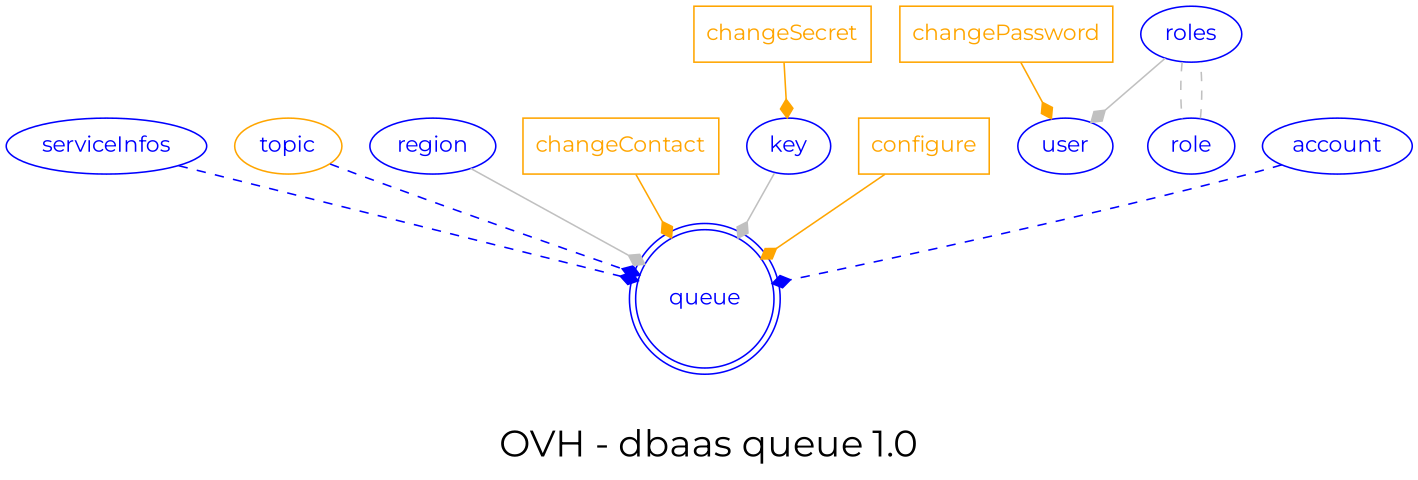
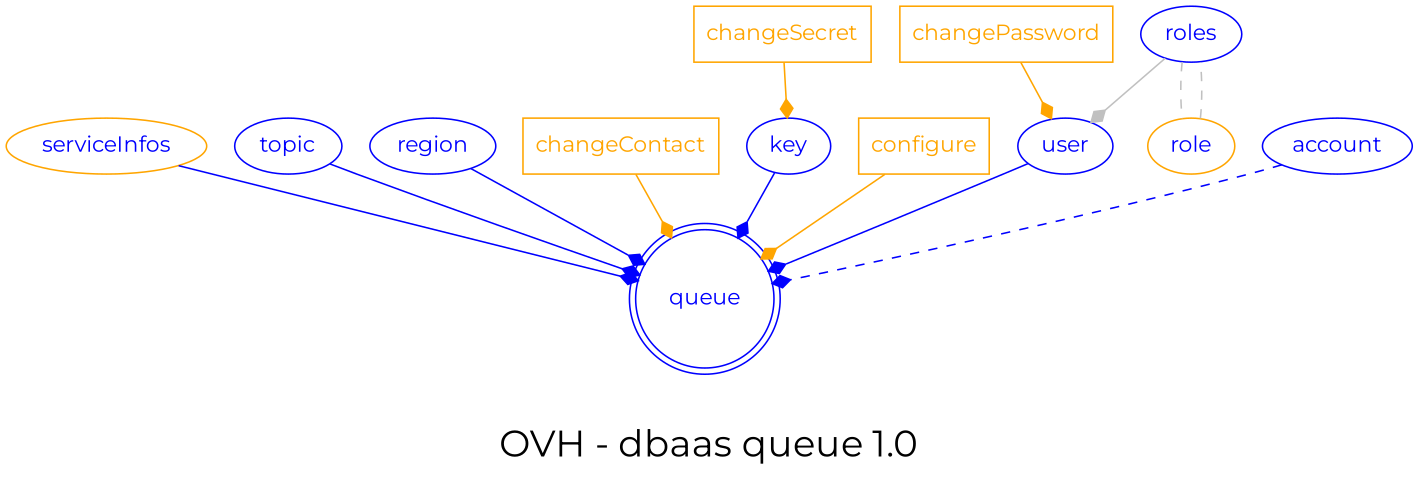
(106, 146) -> (106, 146)
(288, 146) -> (288, 146)
(1191, 146) -> (1191, 146)
(761, 197) -> (761, 197)
(549, 212) -> (549, 212)
none -> (907, 214)
(476, 217) -> (476, 217)
(399, 221) -> (399, 221)
